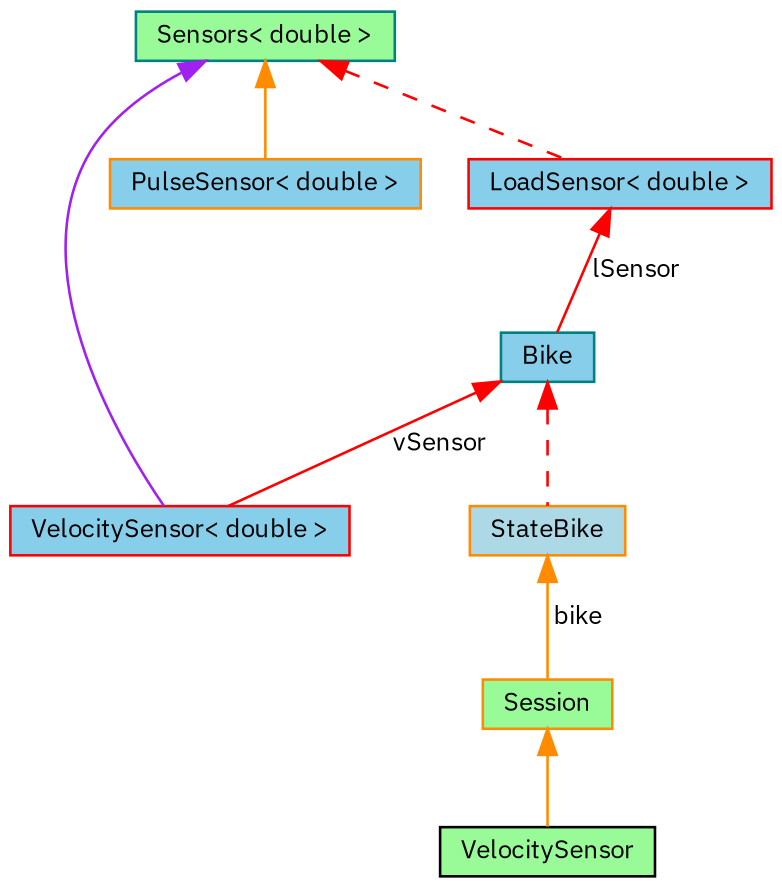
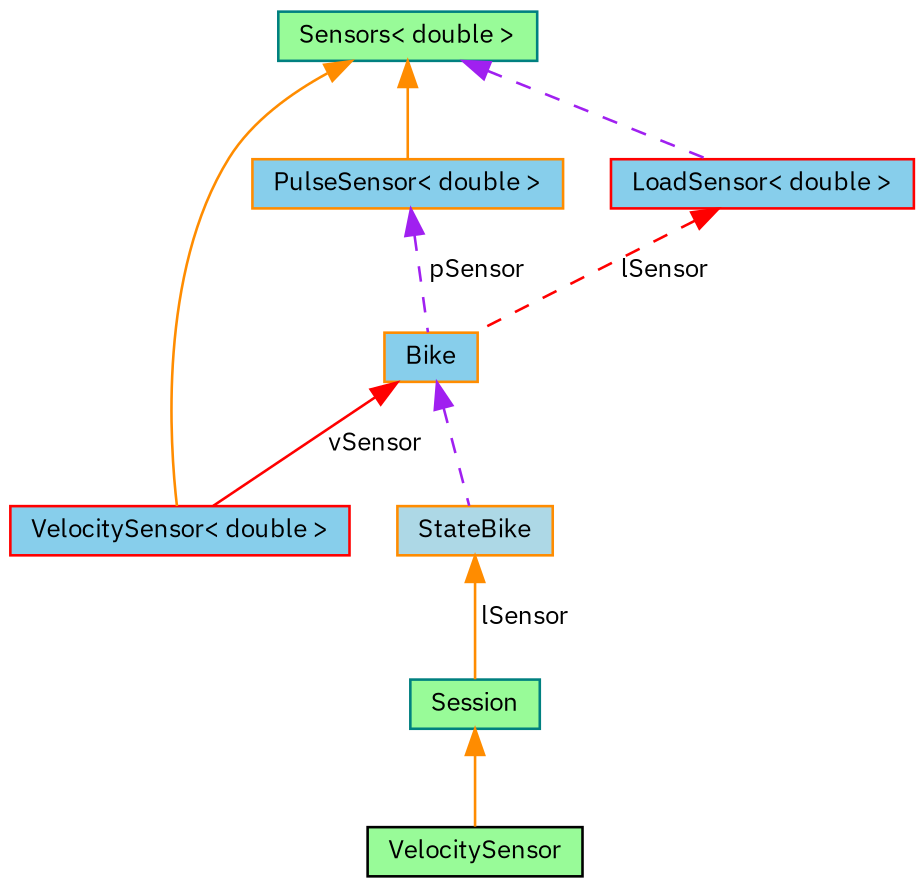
(455, 115) -> (597, 115)
(68, 277) -> (188, 263)
(578, 283) -> (585, 276)
none -> (421, 284)
(548, 357) -> (431, 357)
(548, 457) -> (456, 457)
(576, 617) -> (523, 617)
(548, 704) -> (475, 704)
